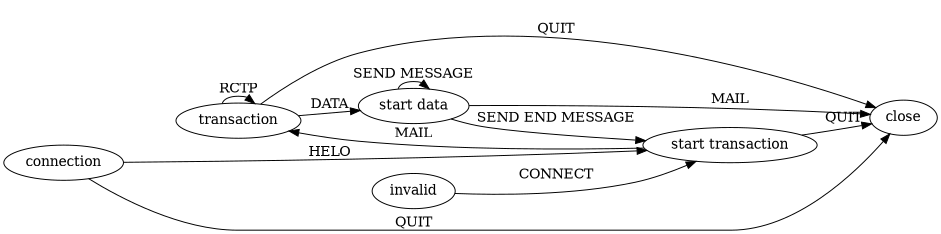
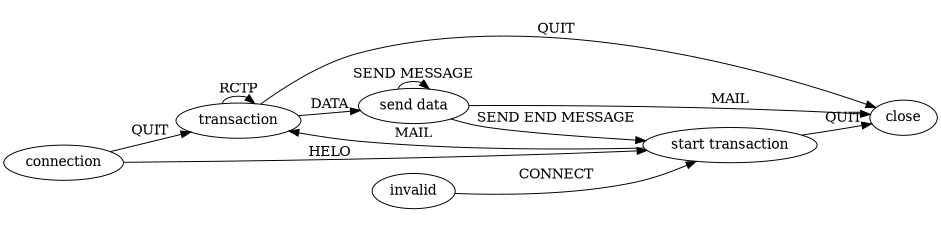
(414, 106) -> (414, 106)
(495, 230) -> (146, 143)
